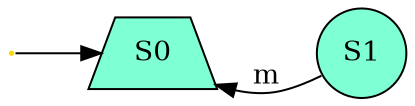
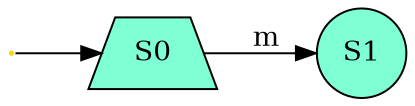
(279, 91) -> (250, 53)
